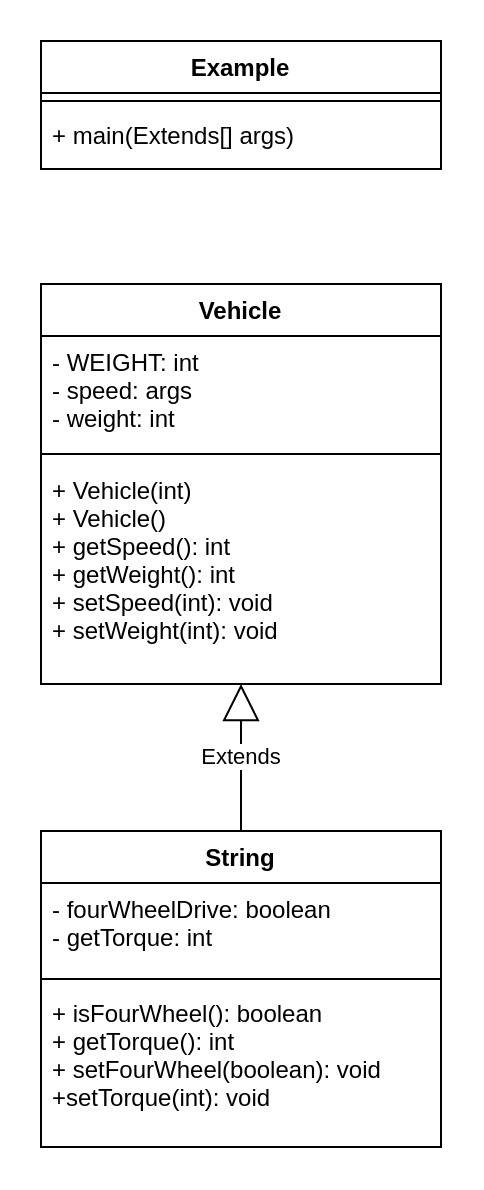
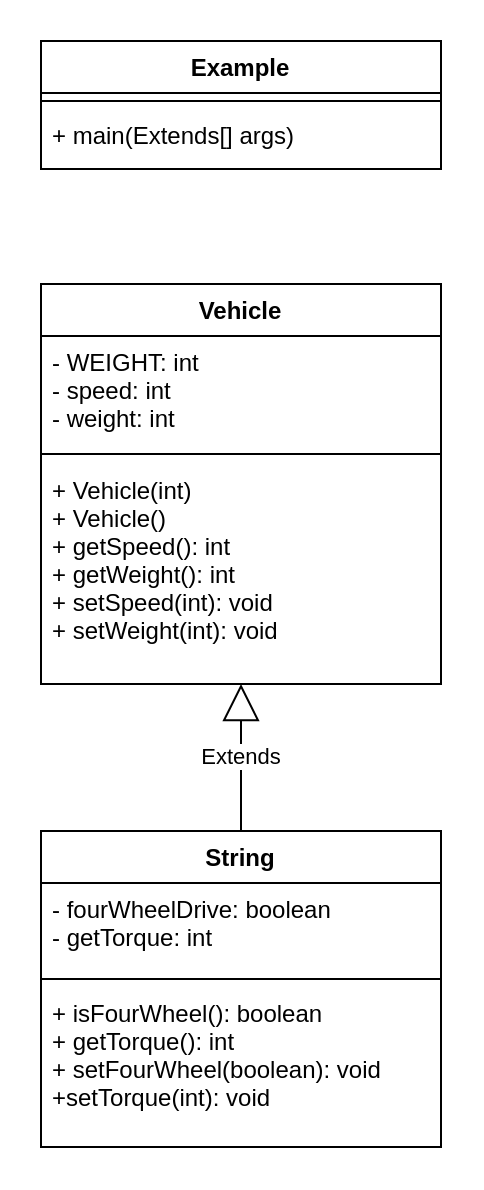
(127, 363) -> (127, 363)
